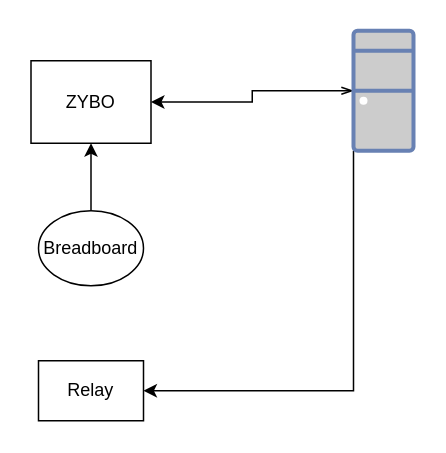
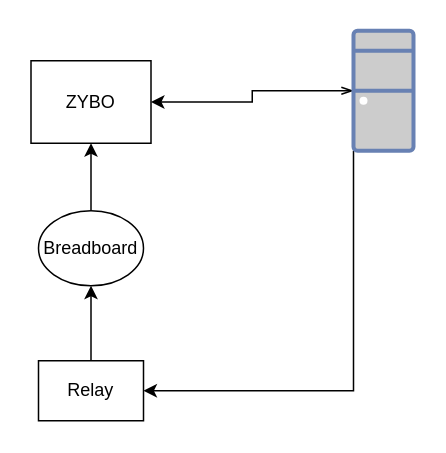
none -> (91, 329)
